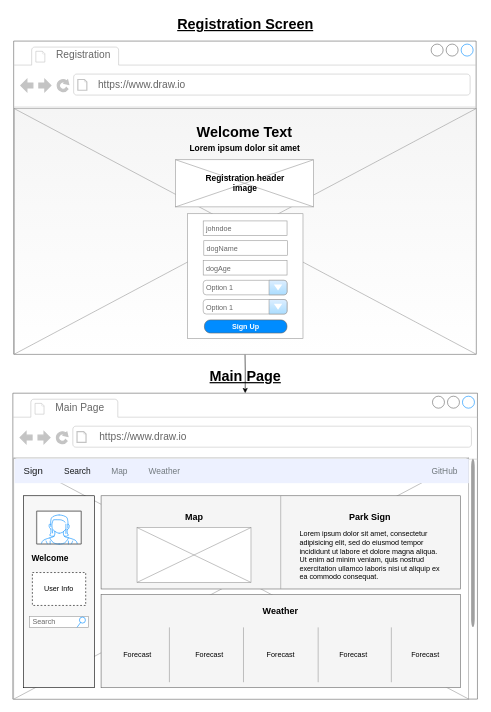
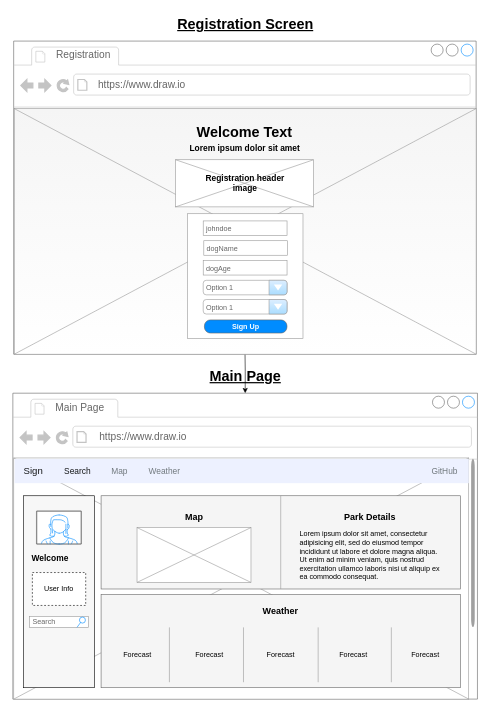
(370, 517) -> (370, 517)
